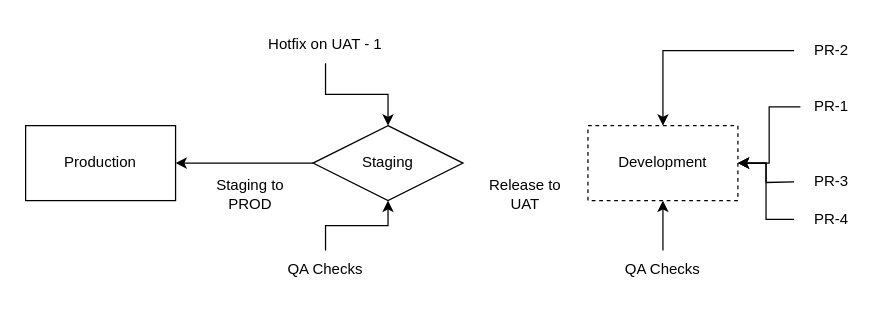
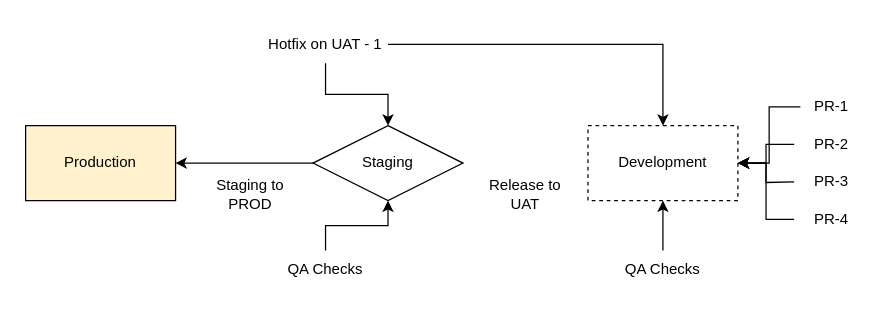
none -> (527, 44)
(832, 51) -> (832, 144)
(101, 163) -> (101, 163)
